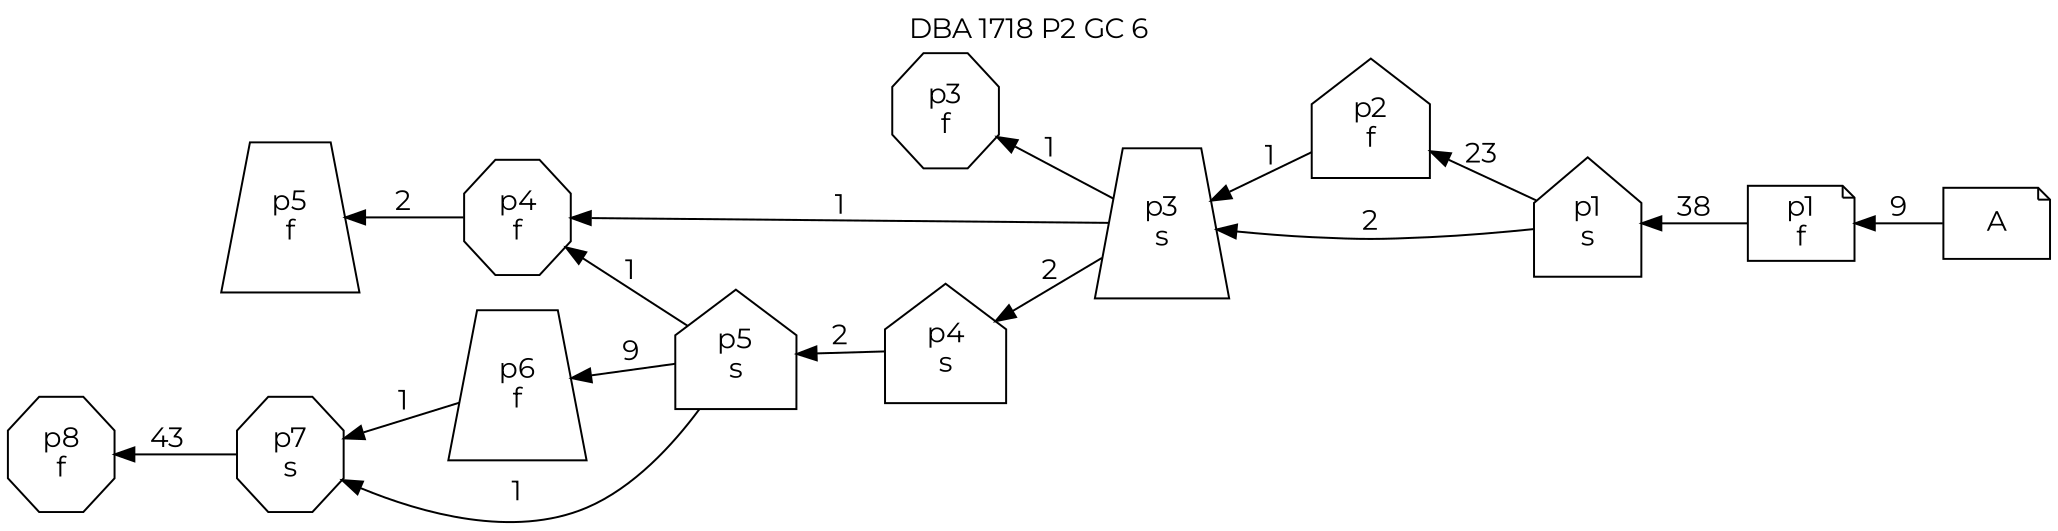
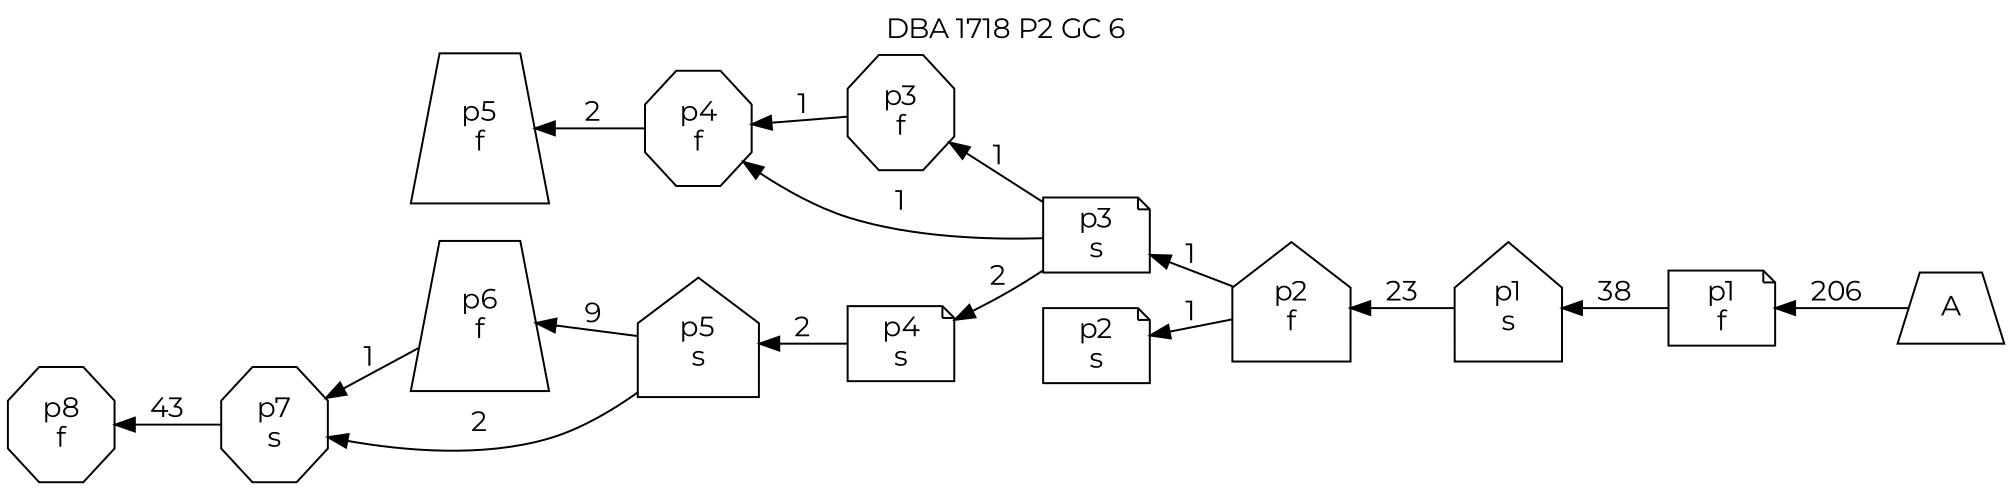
(1899, 209) -> (1836, 293)
(1162, 223) -> (1096, 235)
(1997, 223) -> (1951, 308)
(1385, 239) -> none
(635, 292) -> (810, 120)
none -> (1096, 346)
(946, 350) -> (901, 344)
(517, 493) -> (480, 424)
